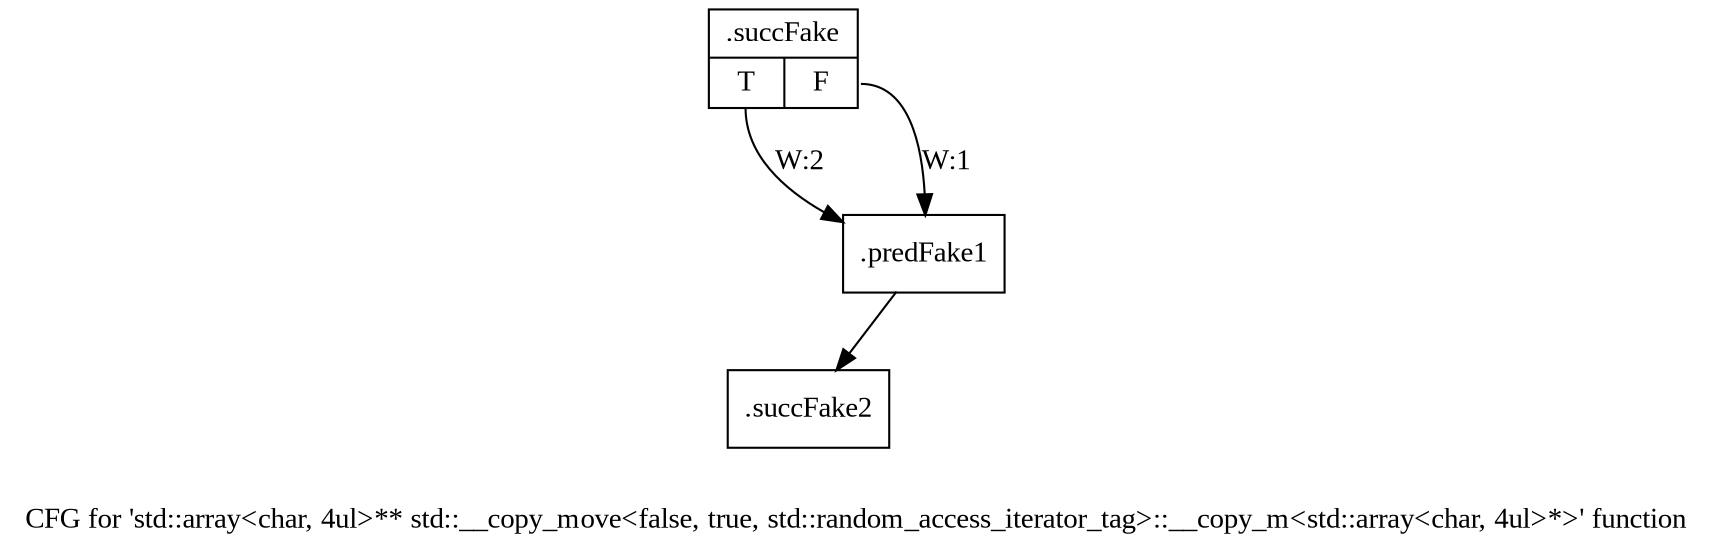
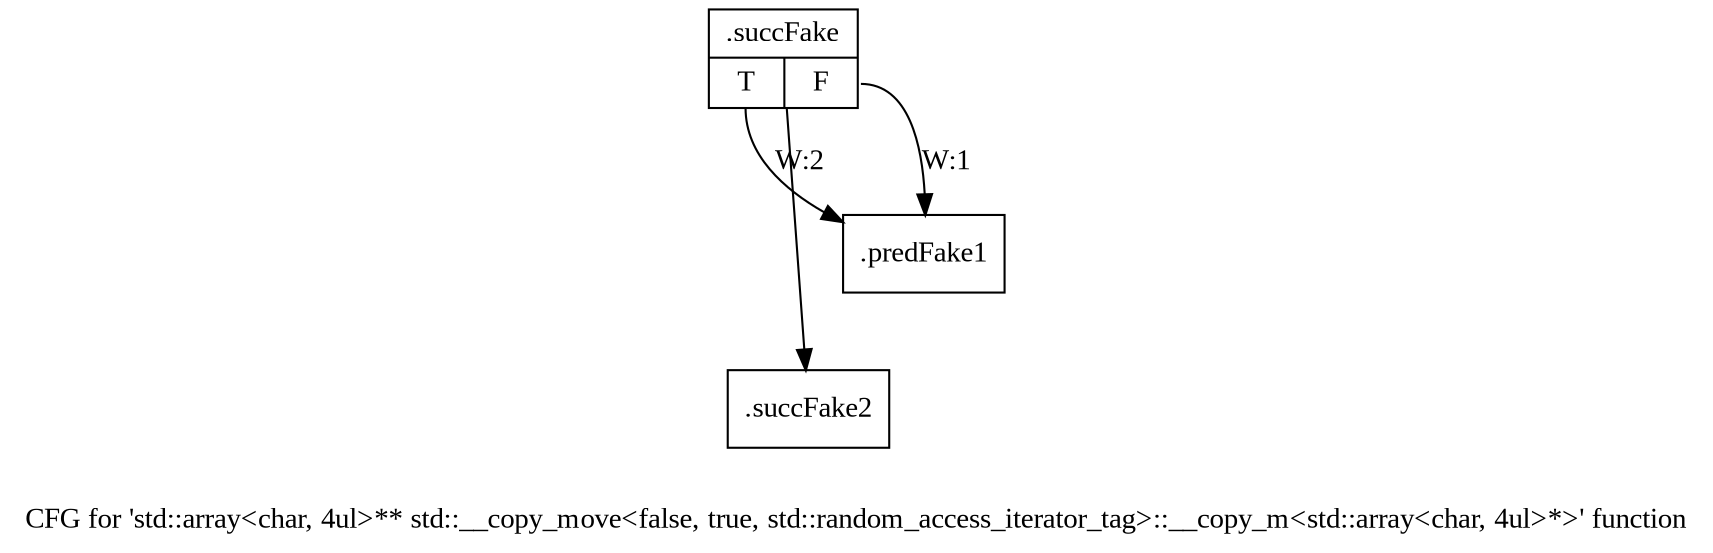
(873, 322) -> (795, 228)
